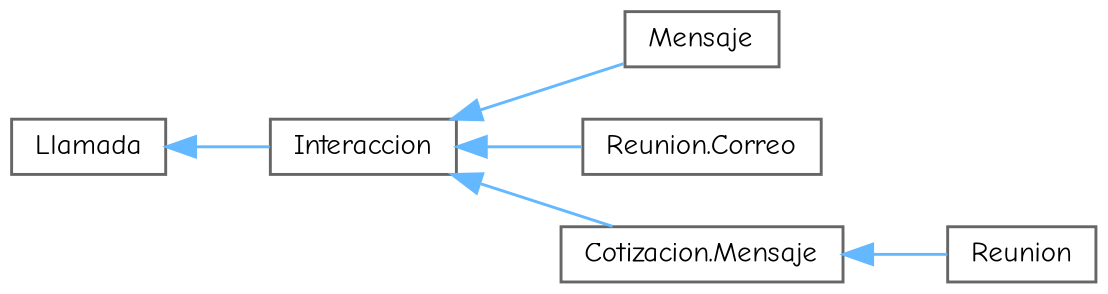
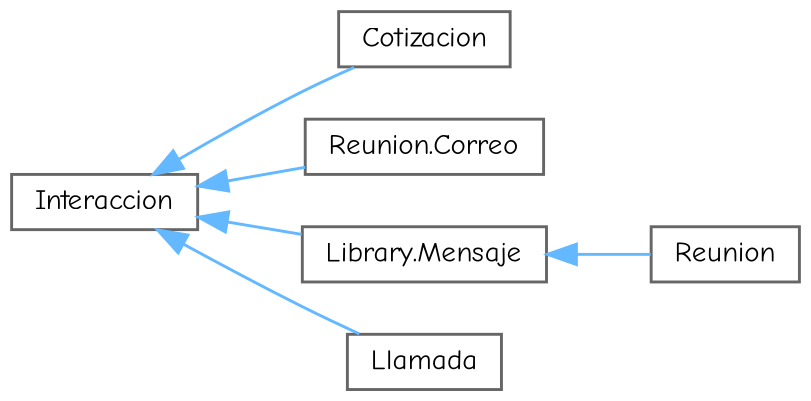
(702, 39) -> (424, 39)
(233, 147) -> (271, 291)
(702, 254) -> (424, 254)
